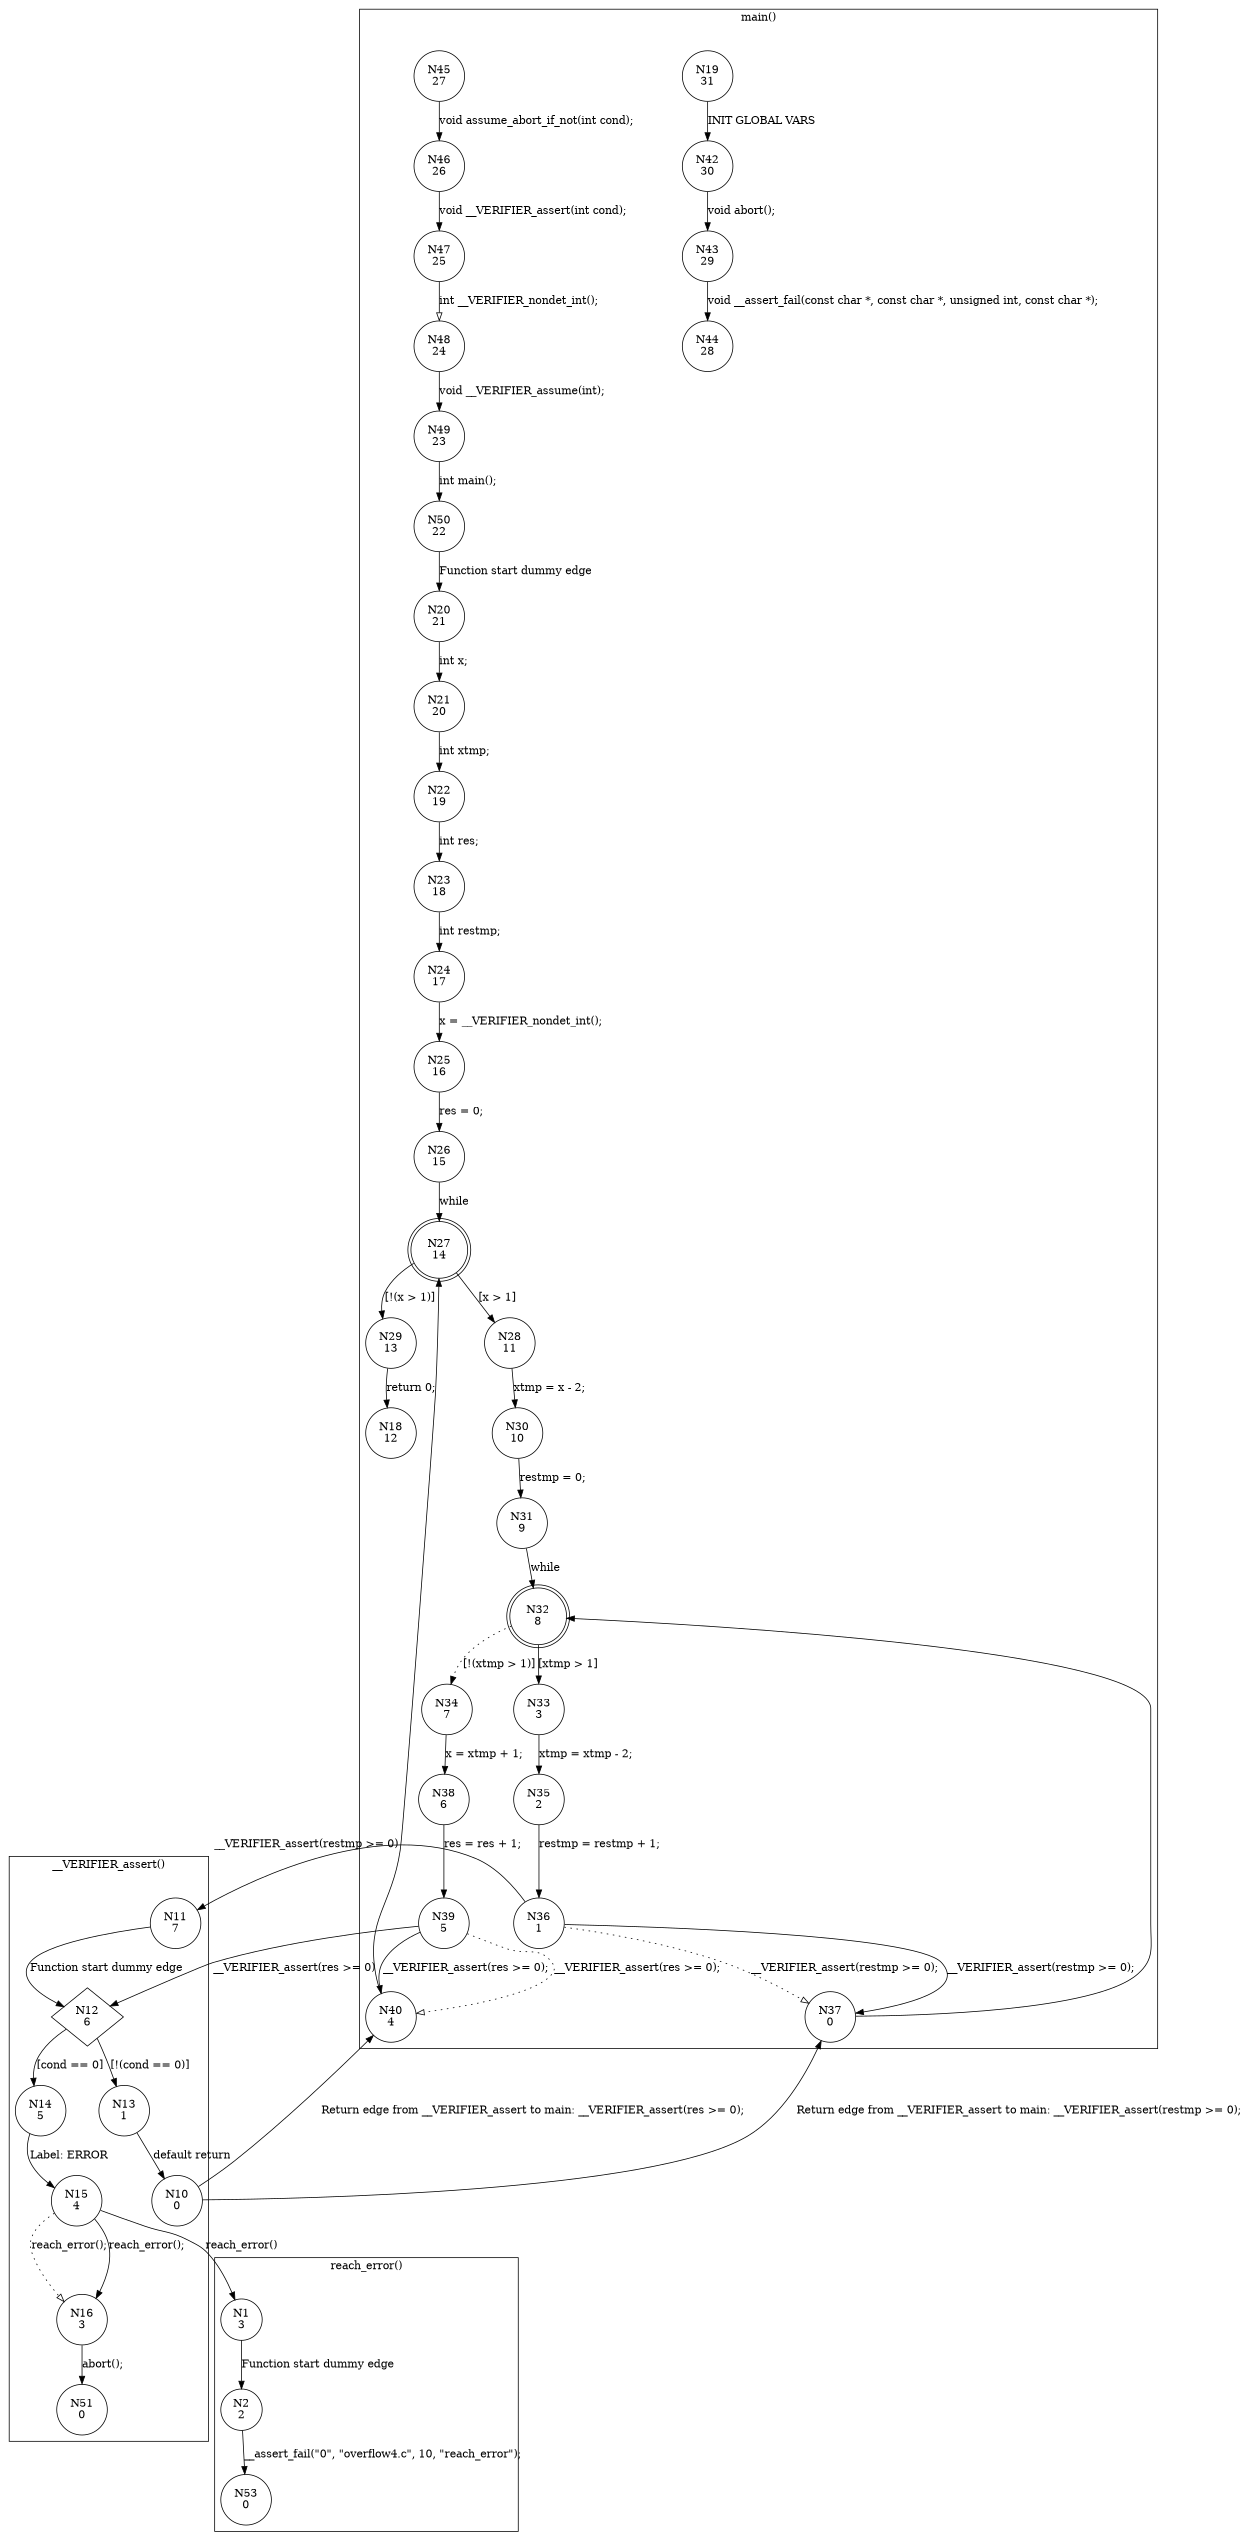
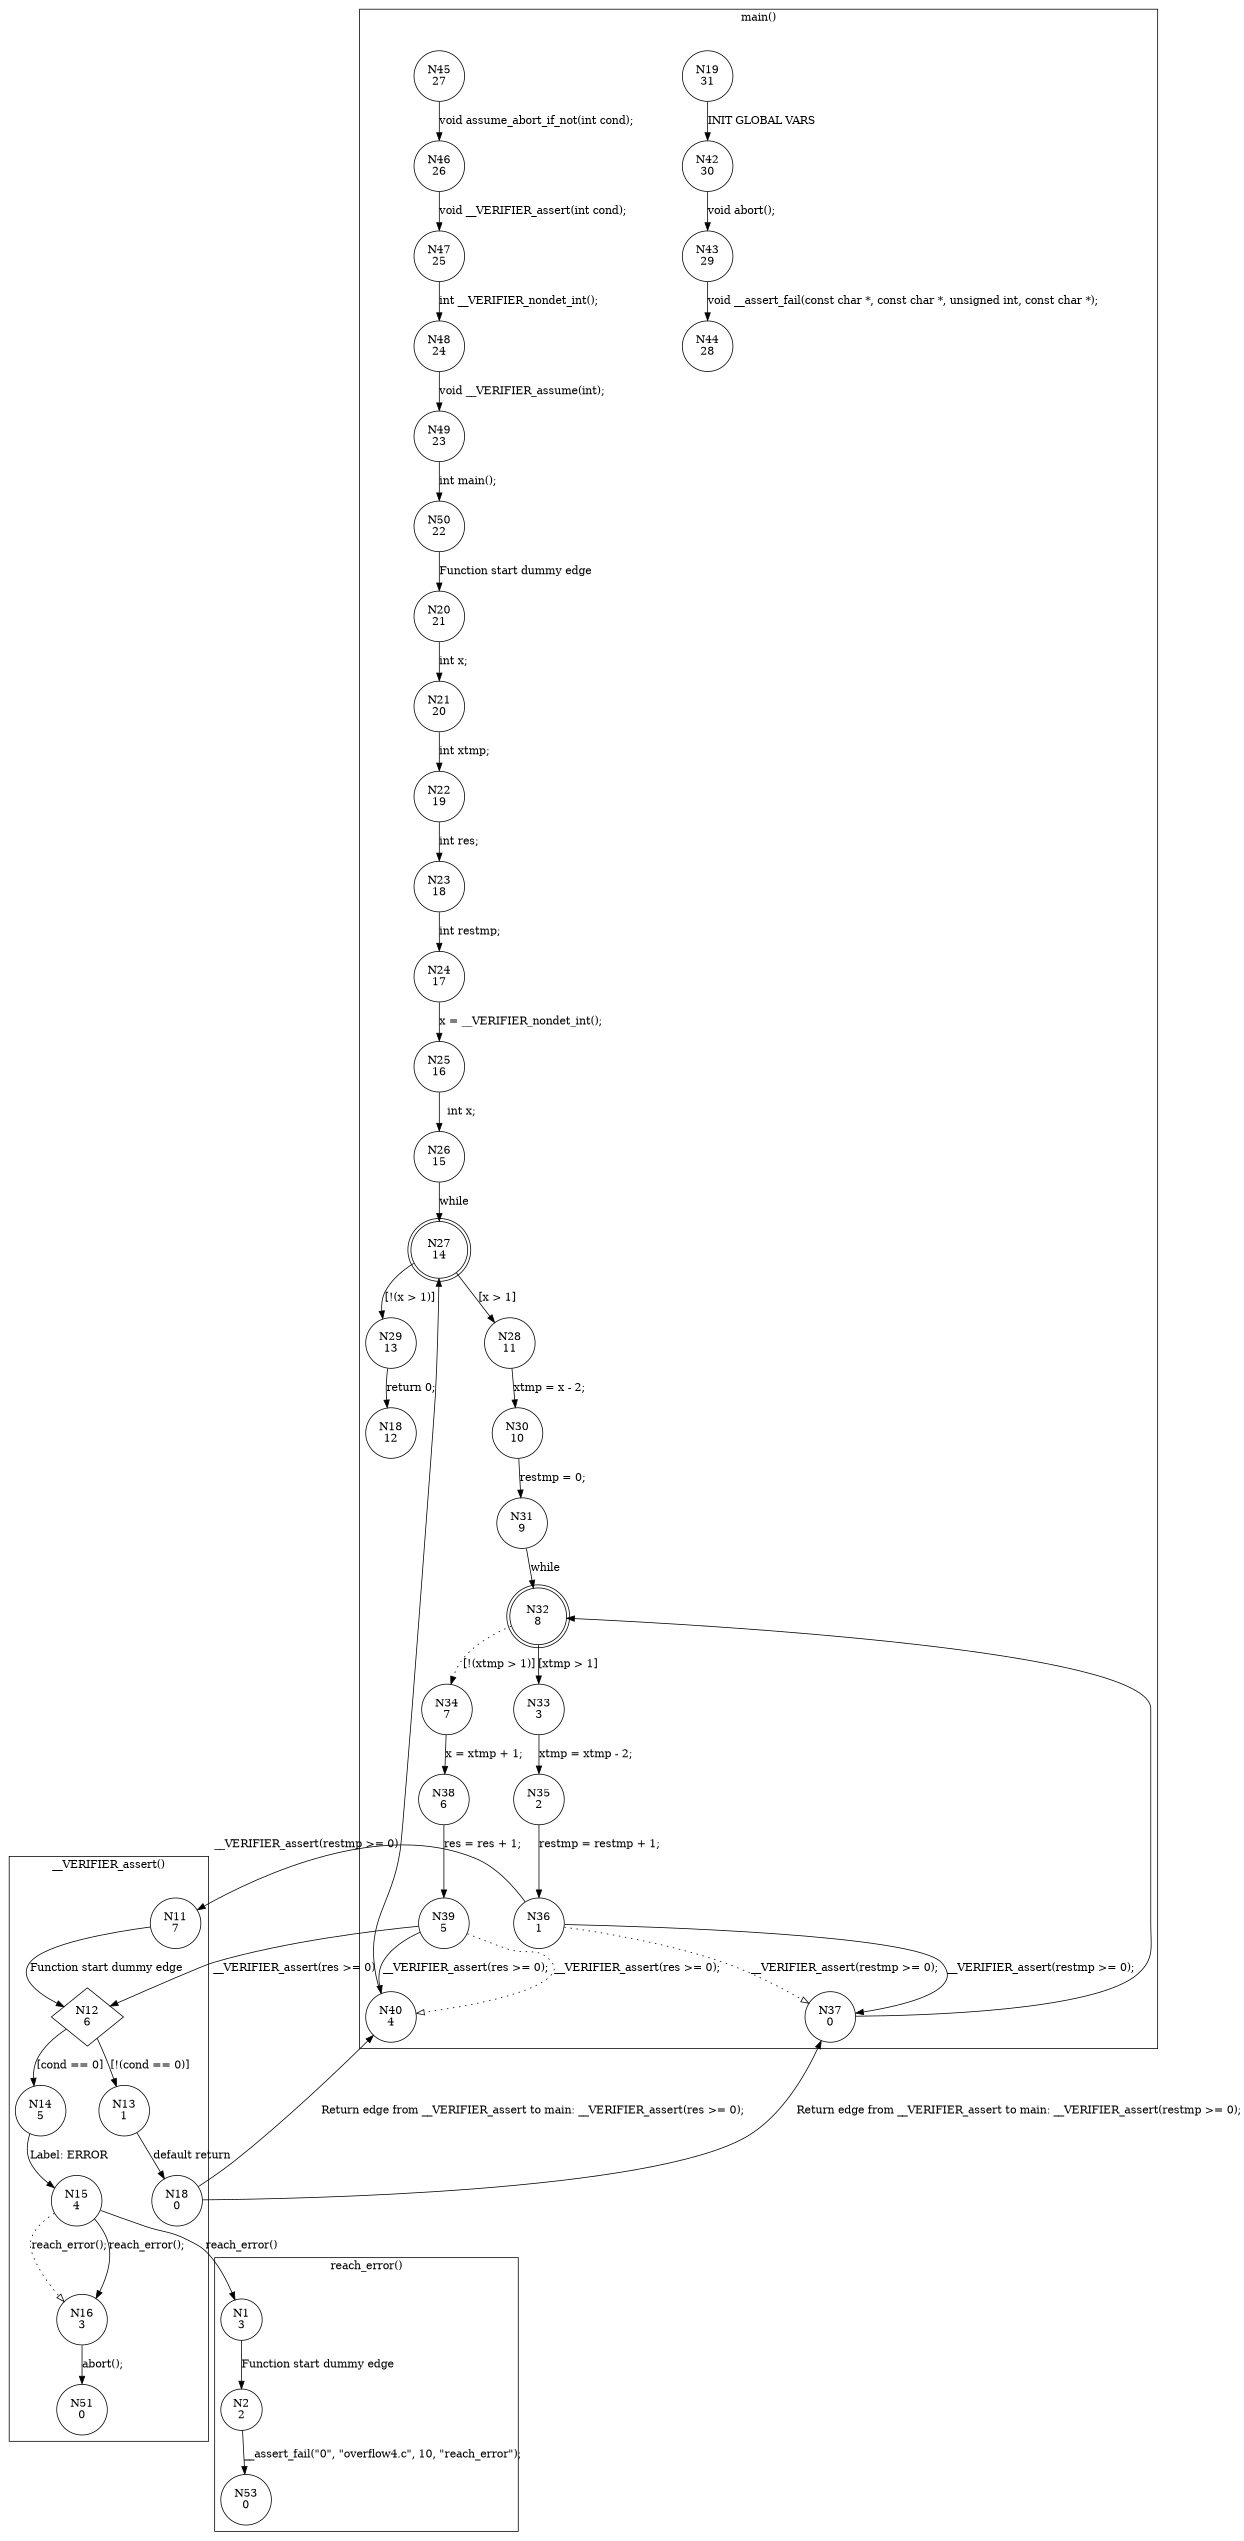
(439, 297) -> (439, 297)
(462, 1112) -> (462, 1112)
(177, 2201) -> (177, 2201)
